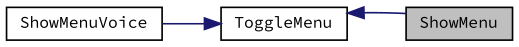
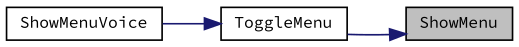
(385, 13) -> (369, 35)
